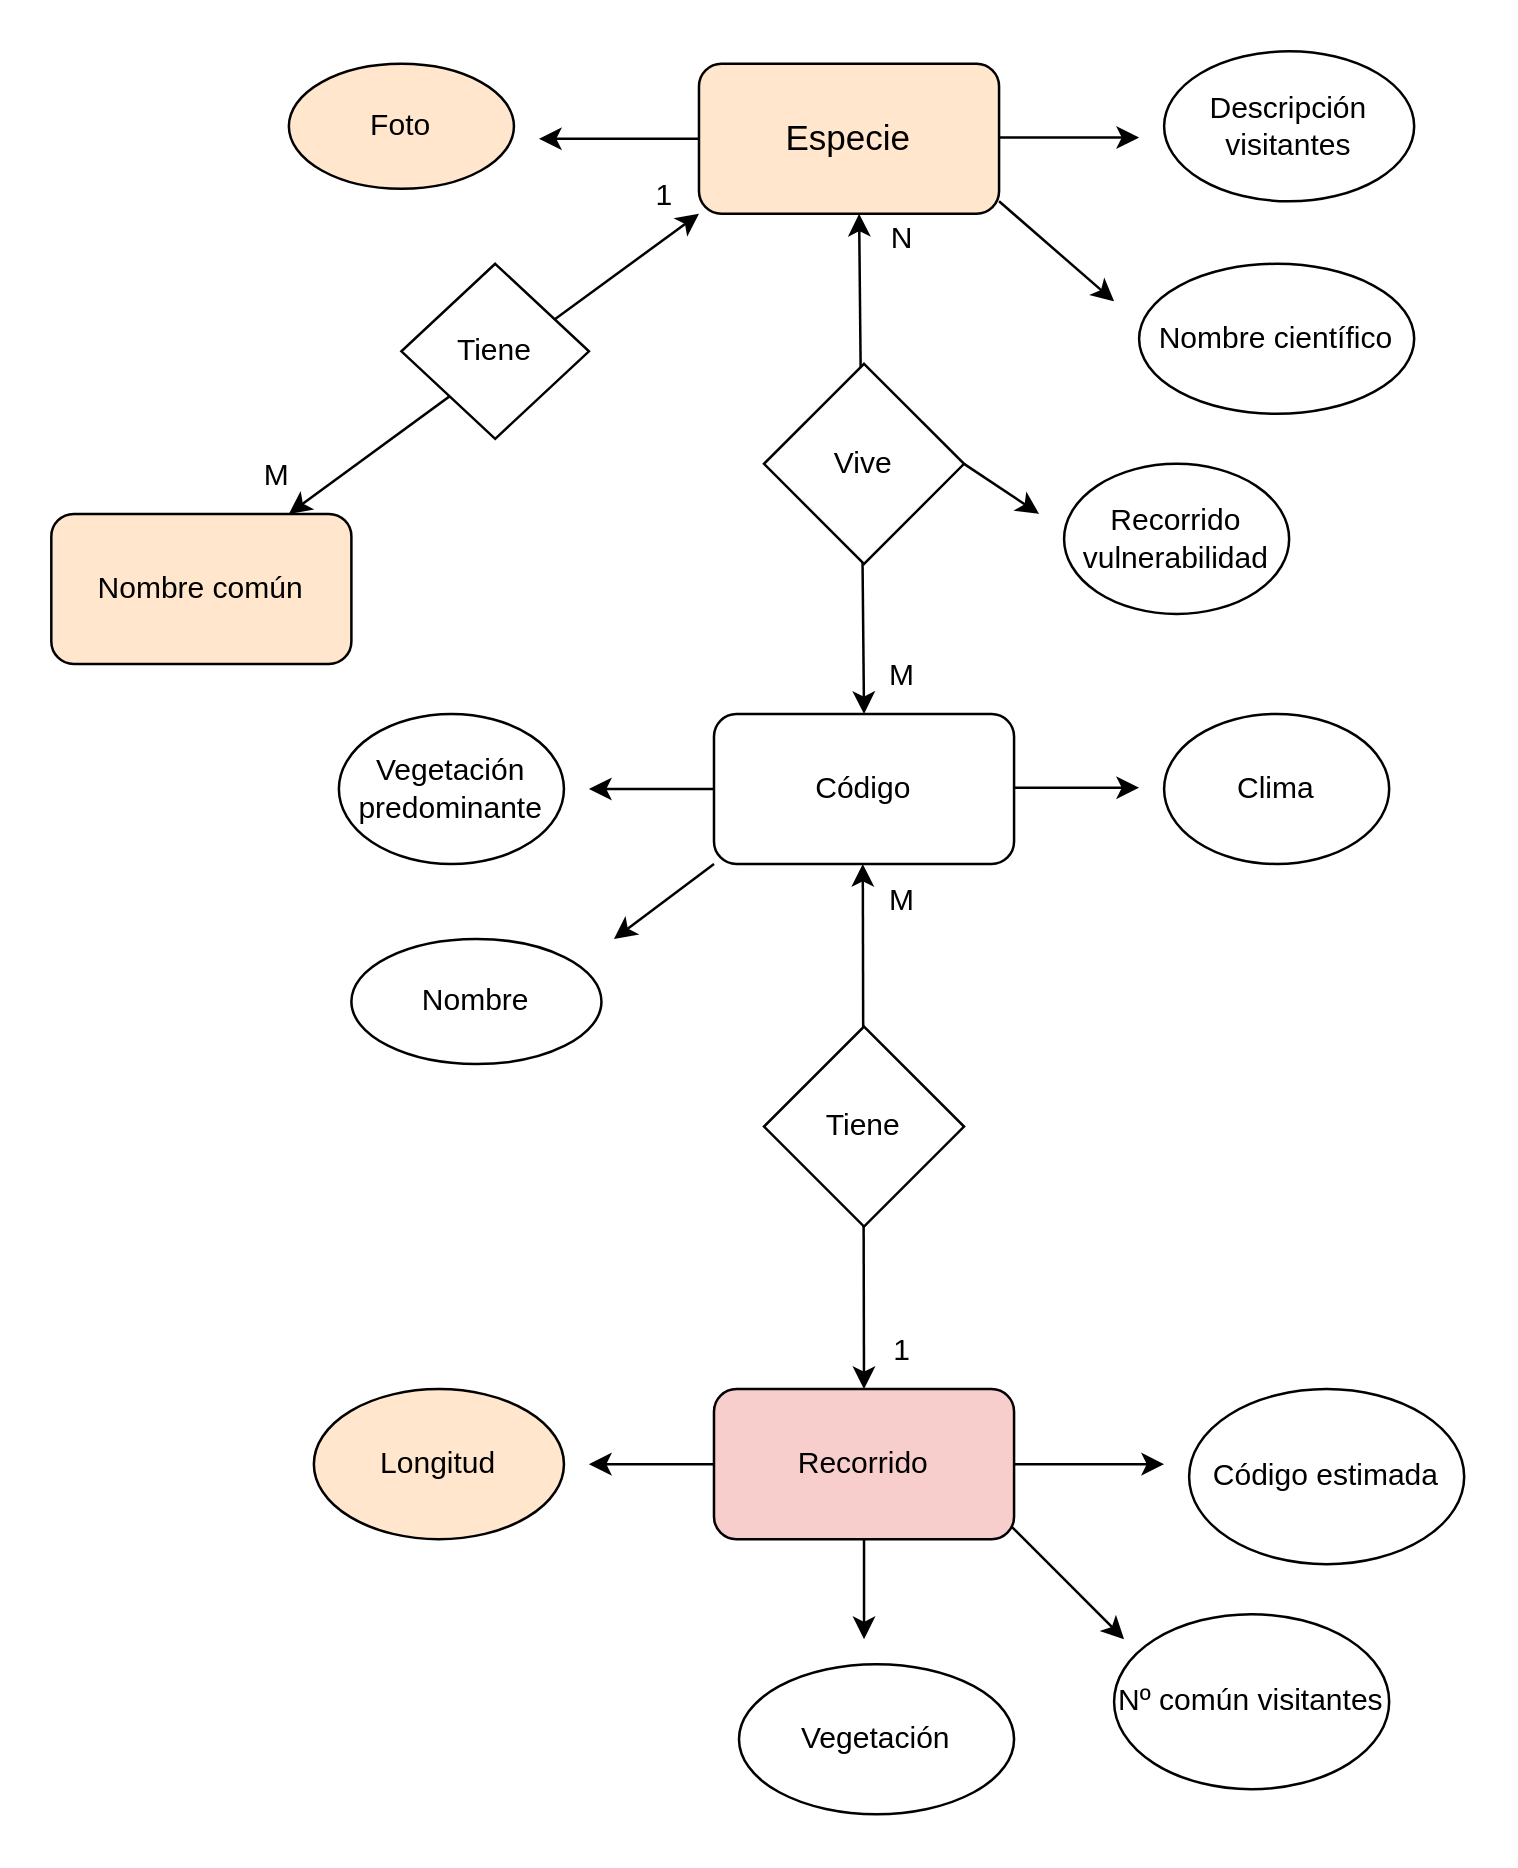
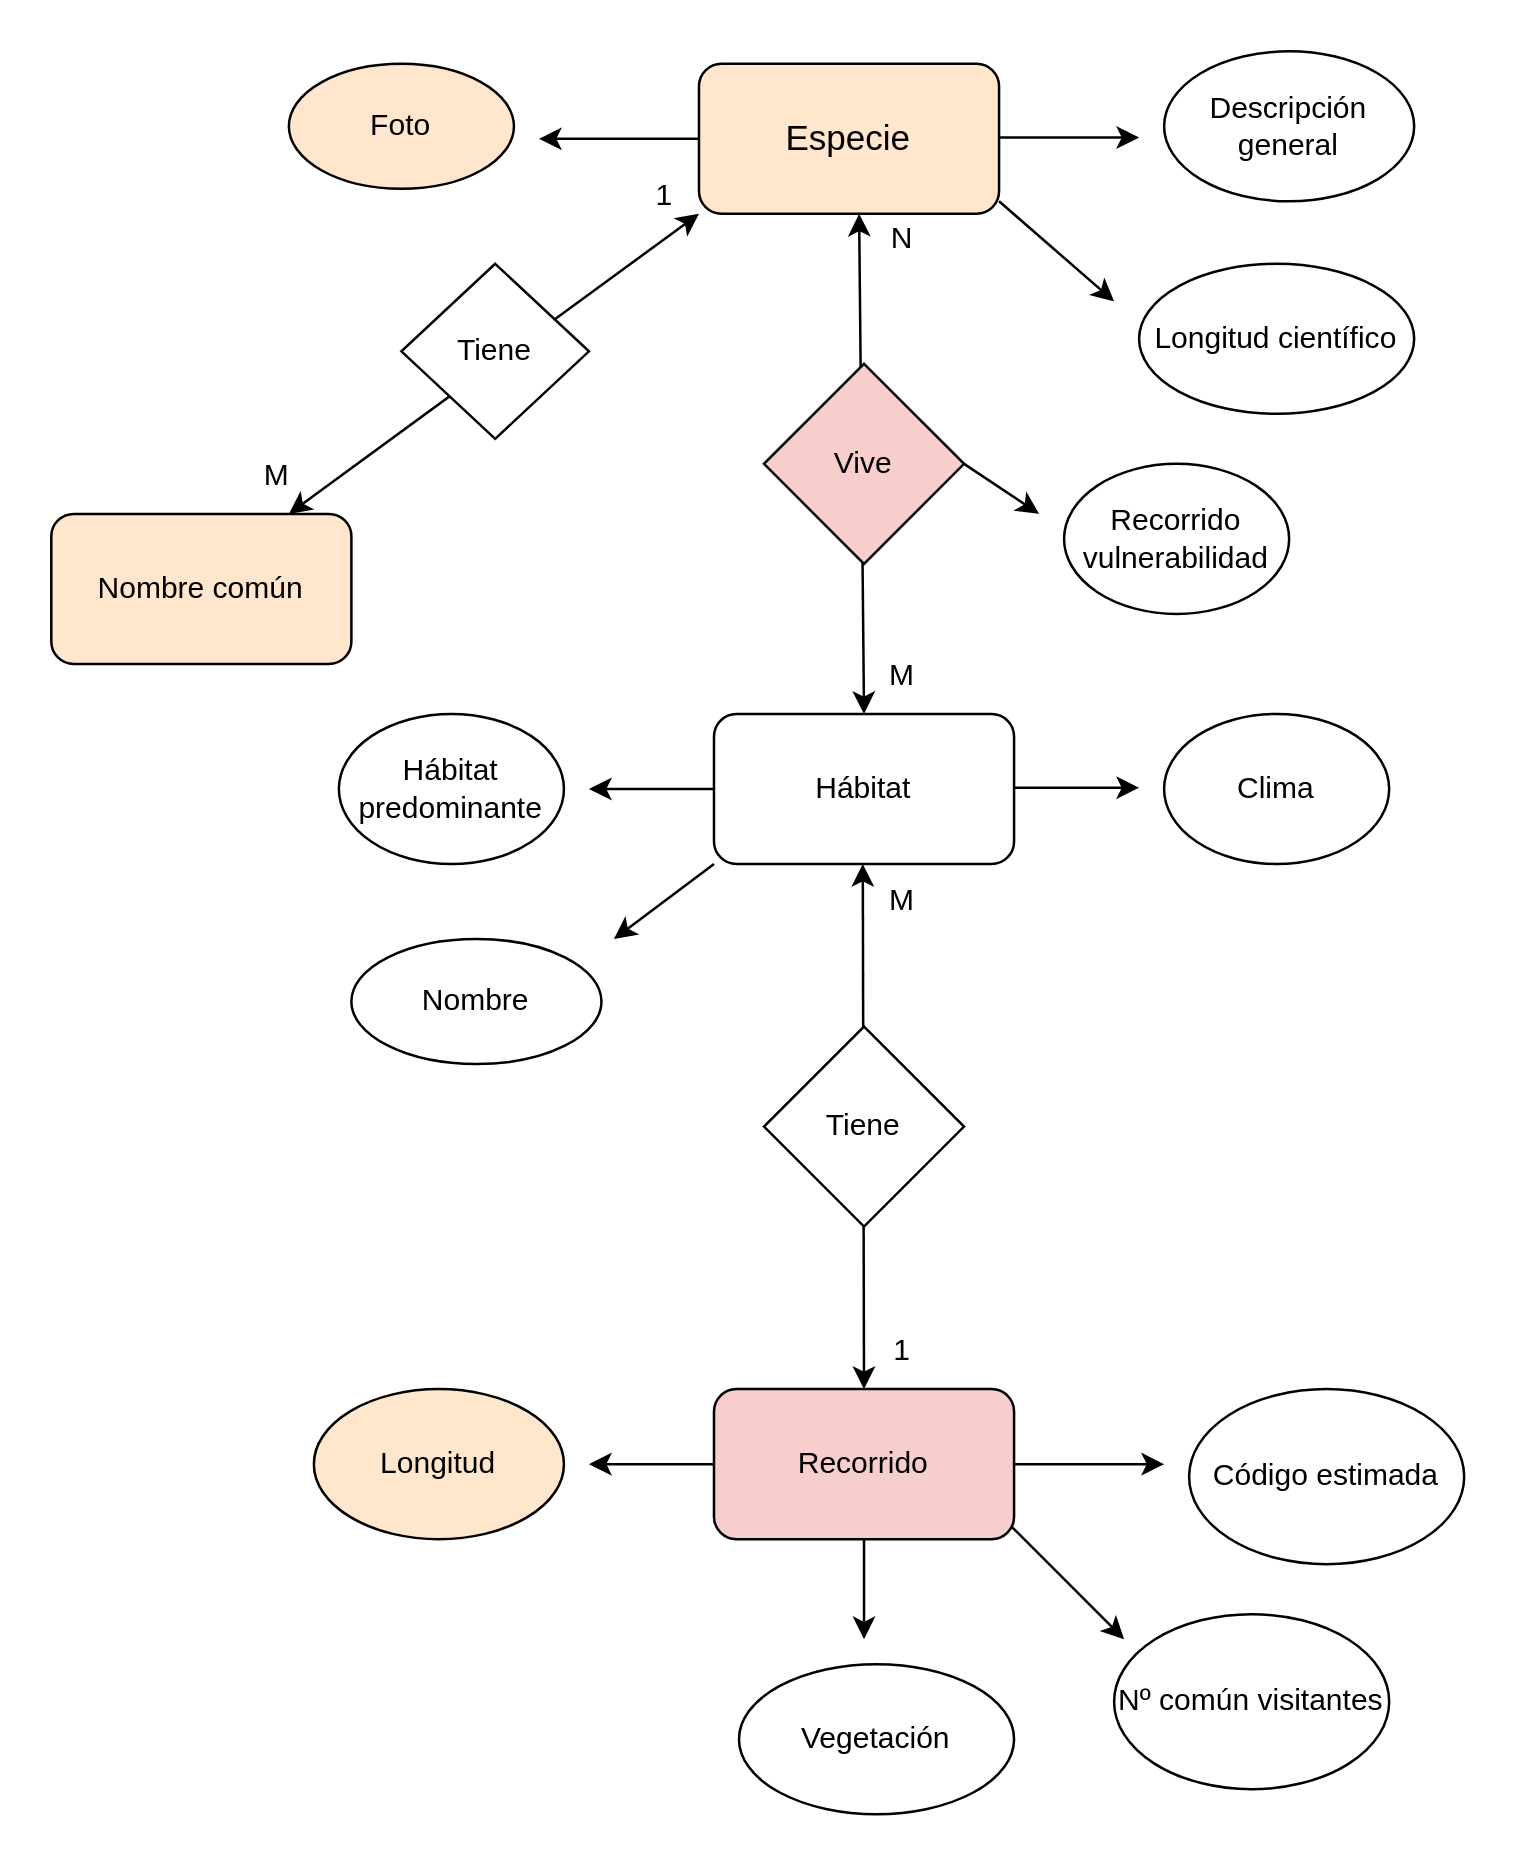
(1289, 126) -> (1289, 126)
(1276, 339) -> (1276, 339)
(864, 464) -> (864, 464)
(451, 789) -> (451, 789)
(864, 789) -> (864, 789)
